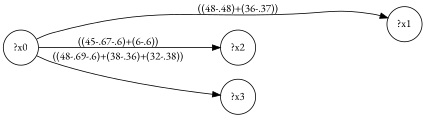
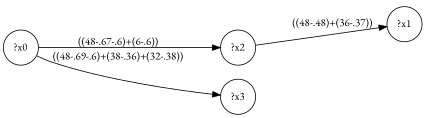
(207, 15) -> (317, 36)
(118, 42) -> (118, 42)
